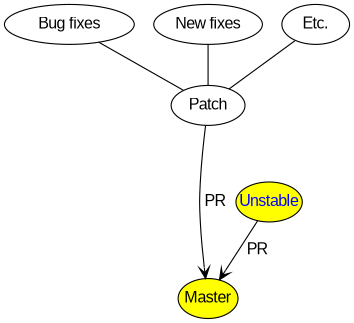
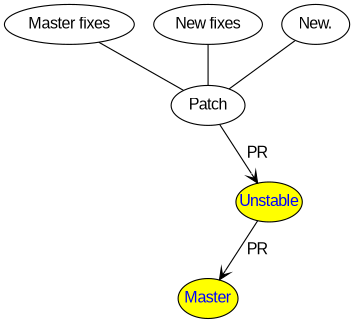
(69, 24) -> (69, 24)
(316, 24) -> (316, 24)
(200, 196) -> (236, 149)
(208, 299) -> (208, 299)
